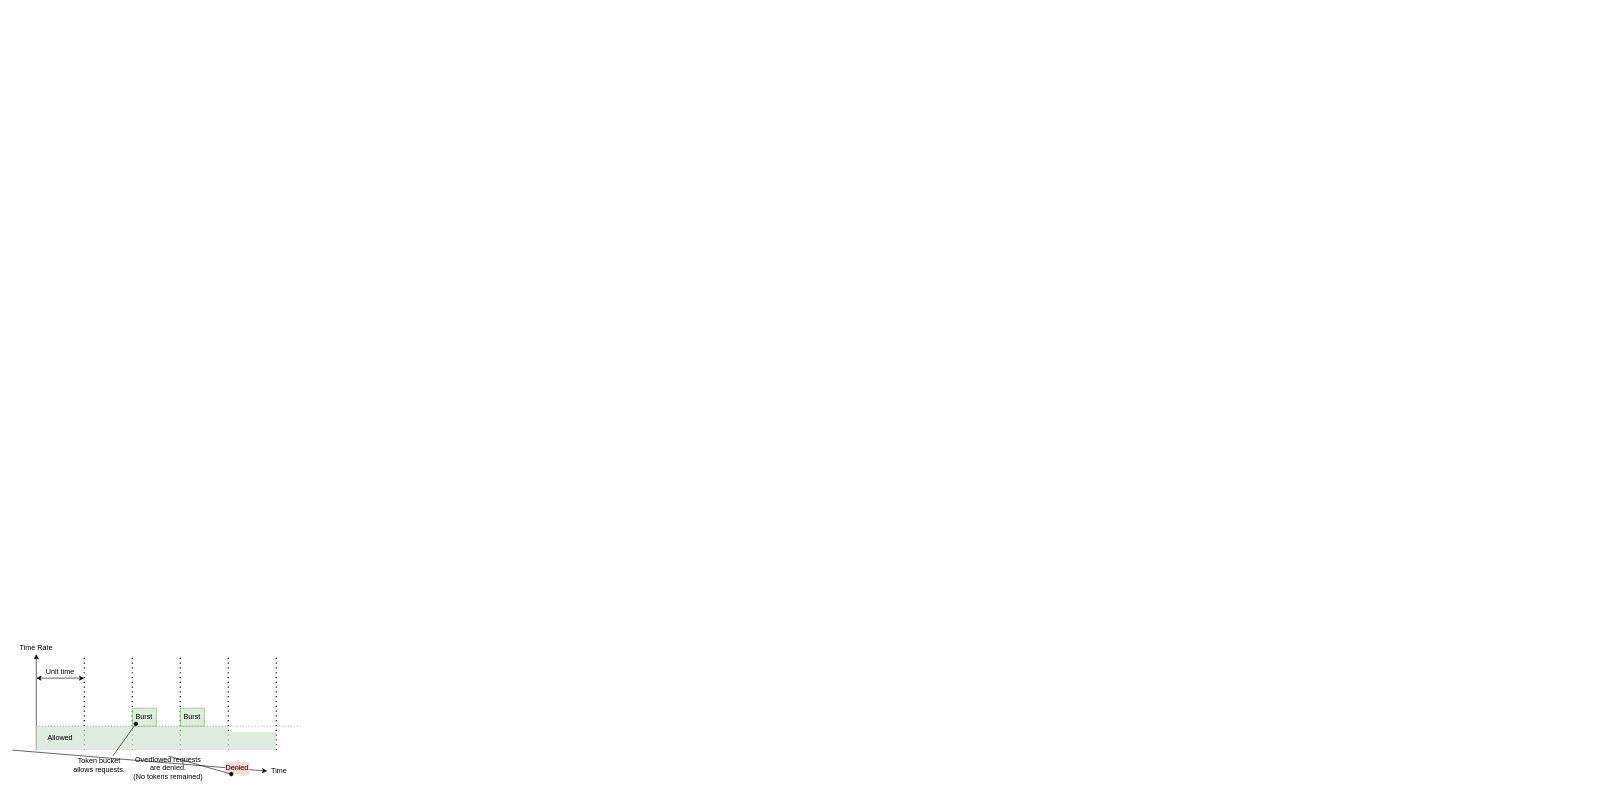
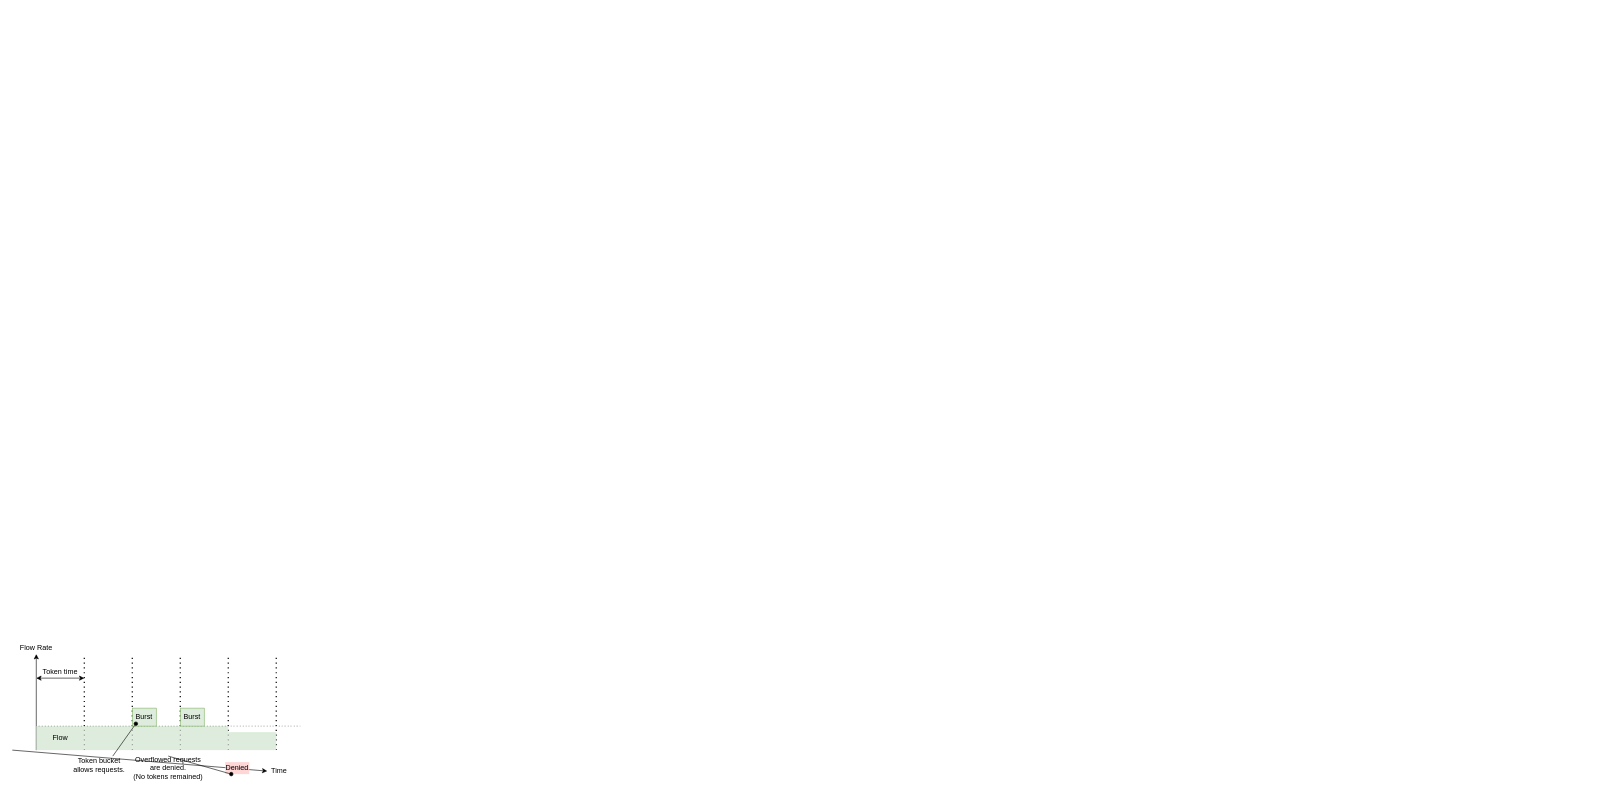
(36, 648) -> (36, 648)
(60, 672) -> (60, 672)
(60, 738) -> (60, 738)
